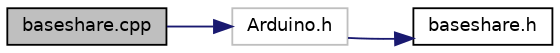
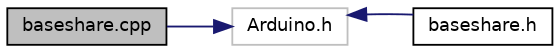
(371, 39) -> (390, 14)
